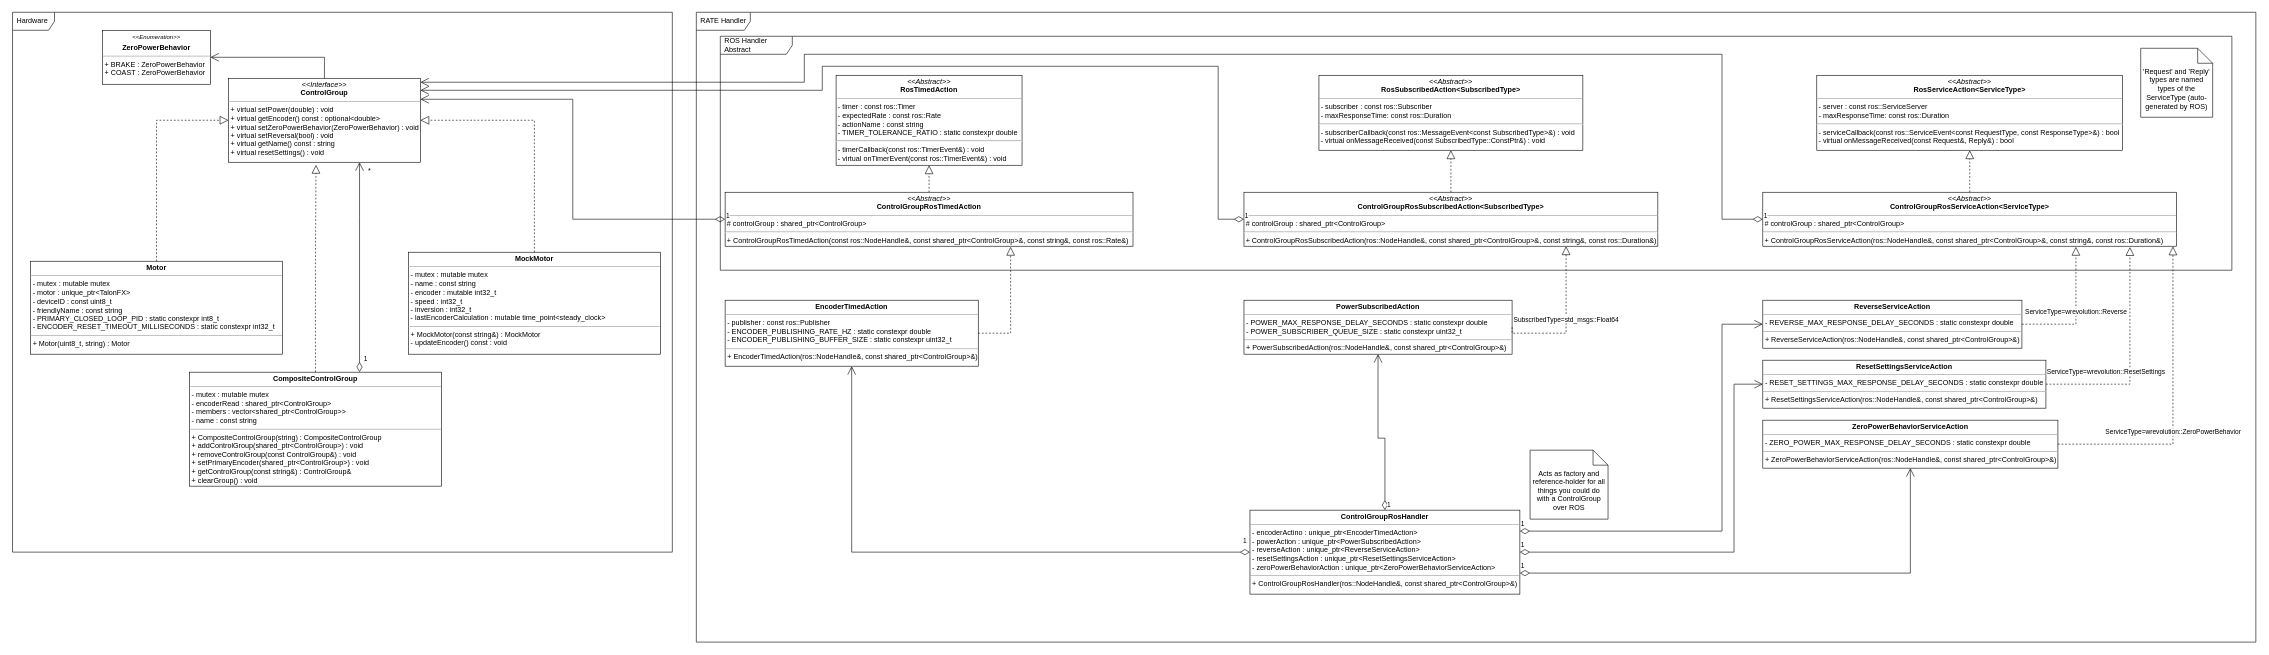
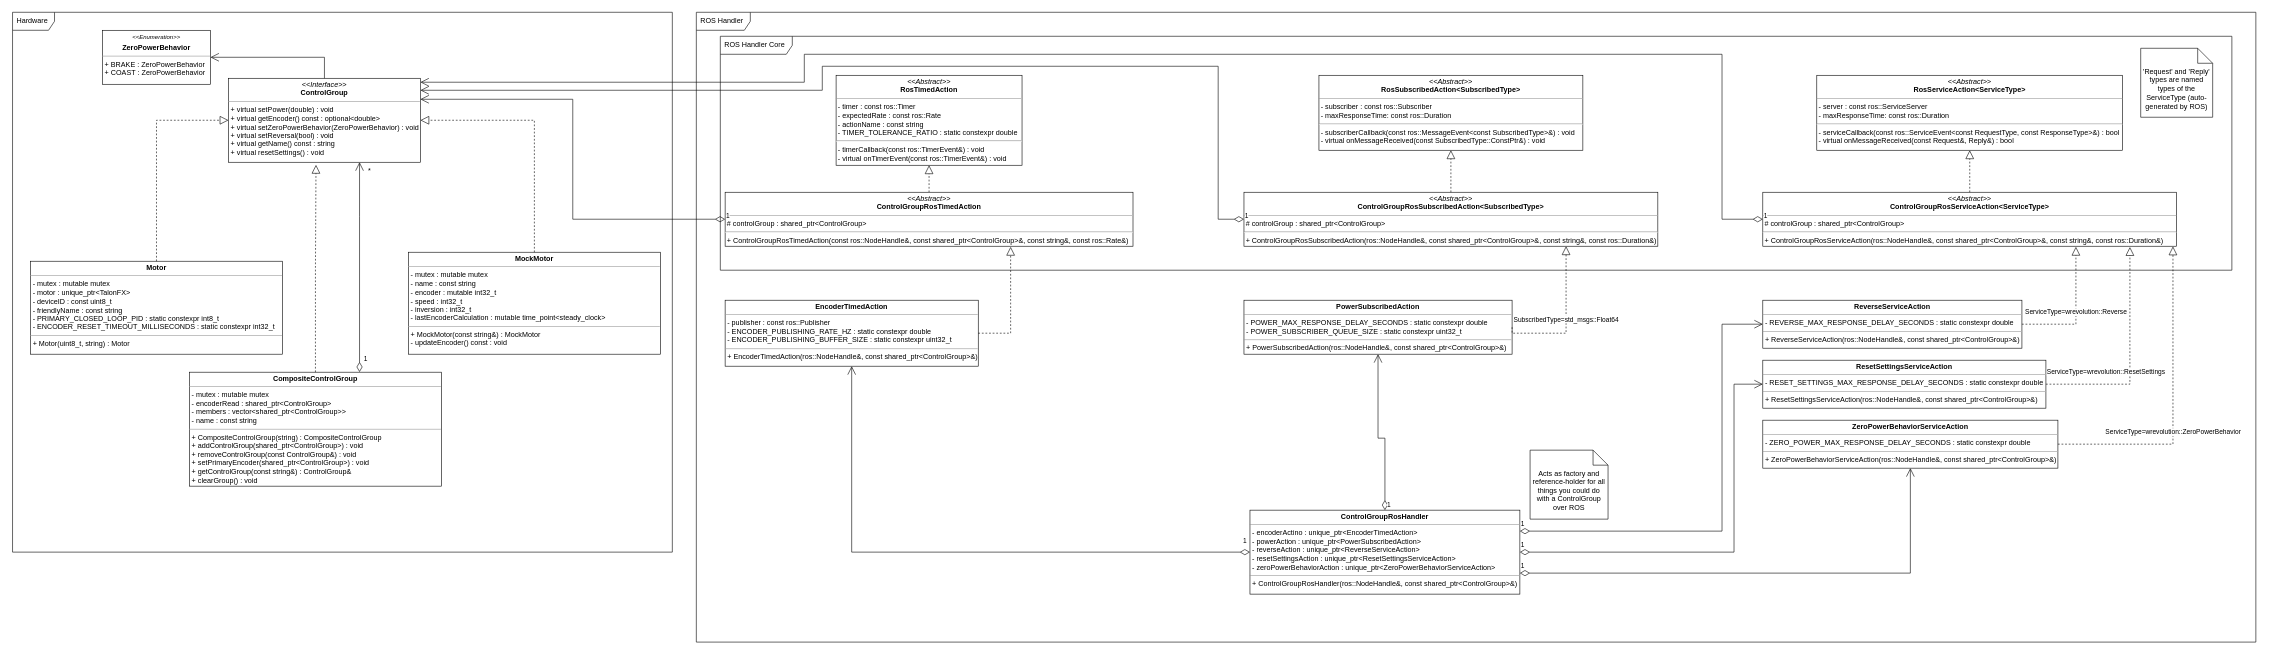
(723, 21) -> (721, 21)
(758, 45) -> (754, 45)
